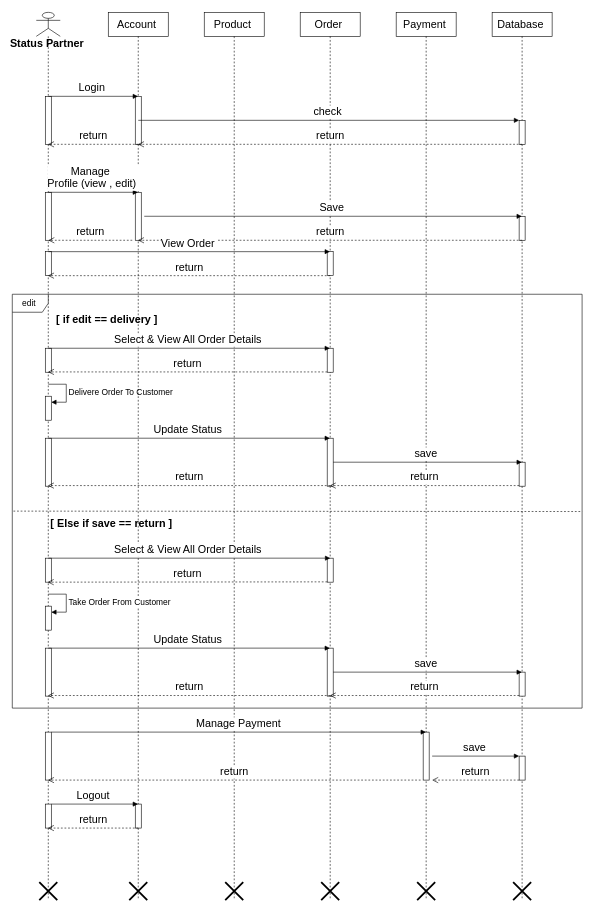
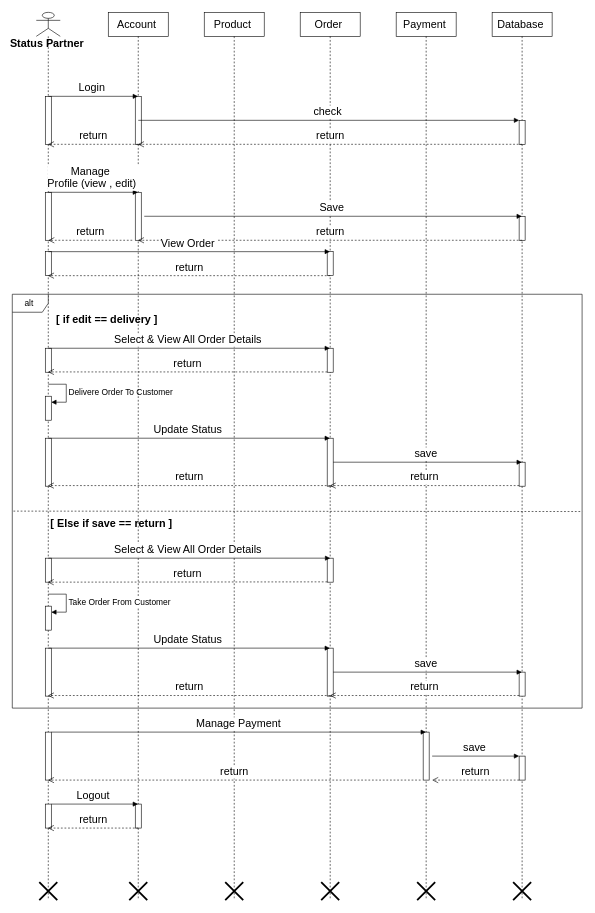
(30, 303) -> (30, 303)
